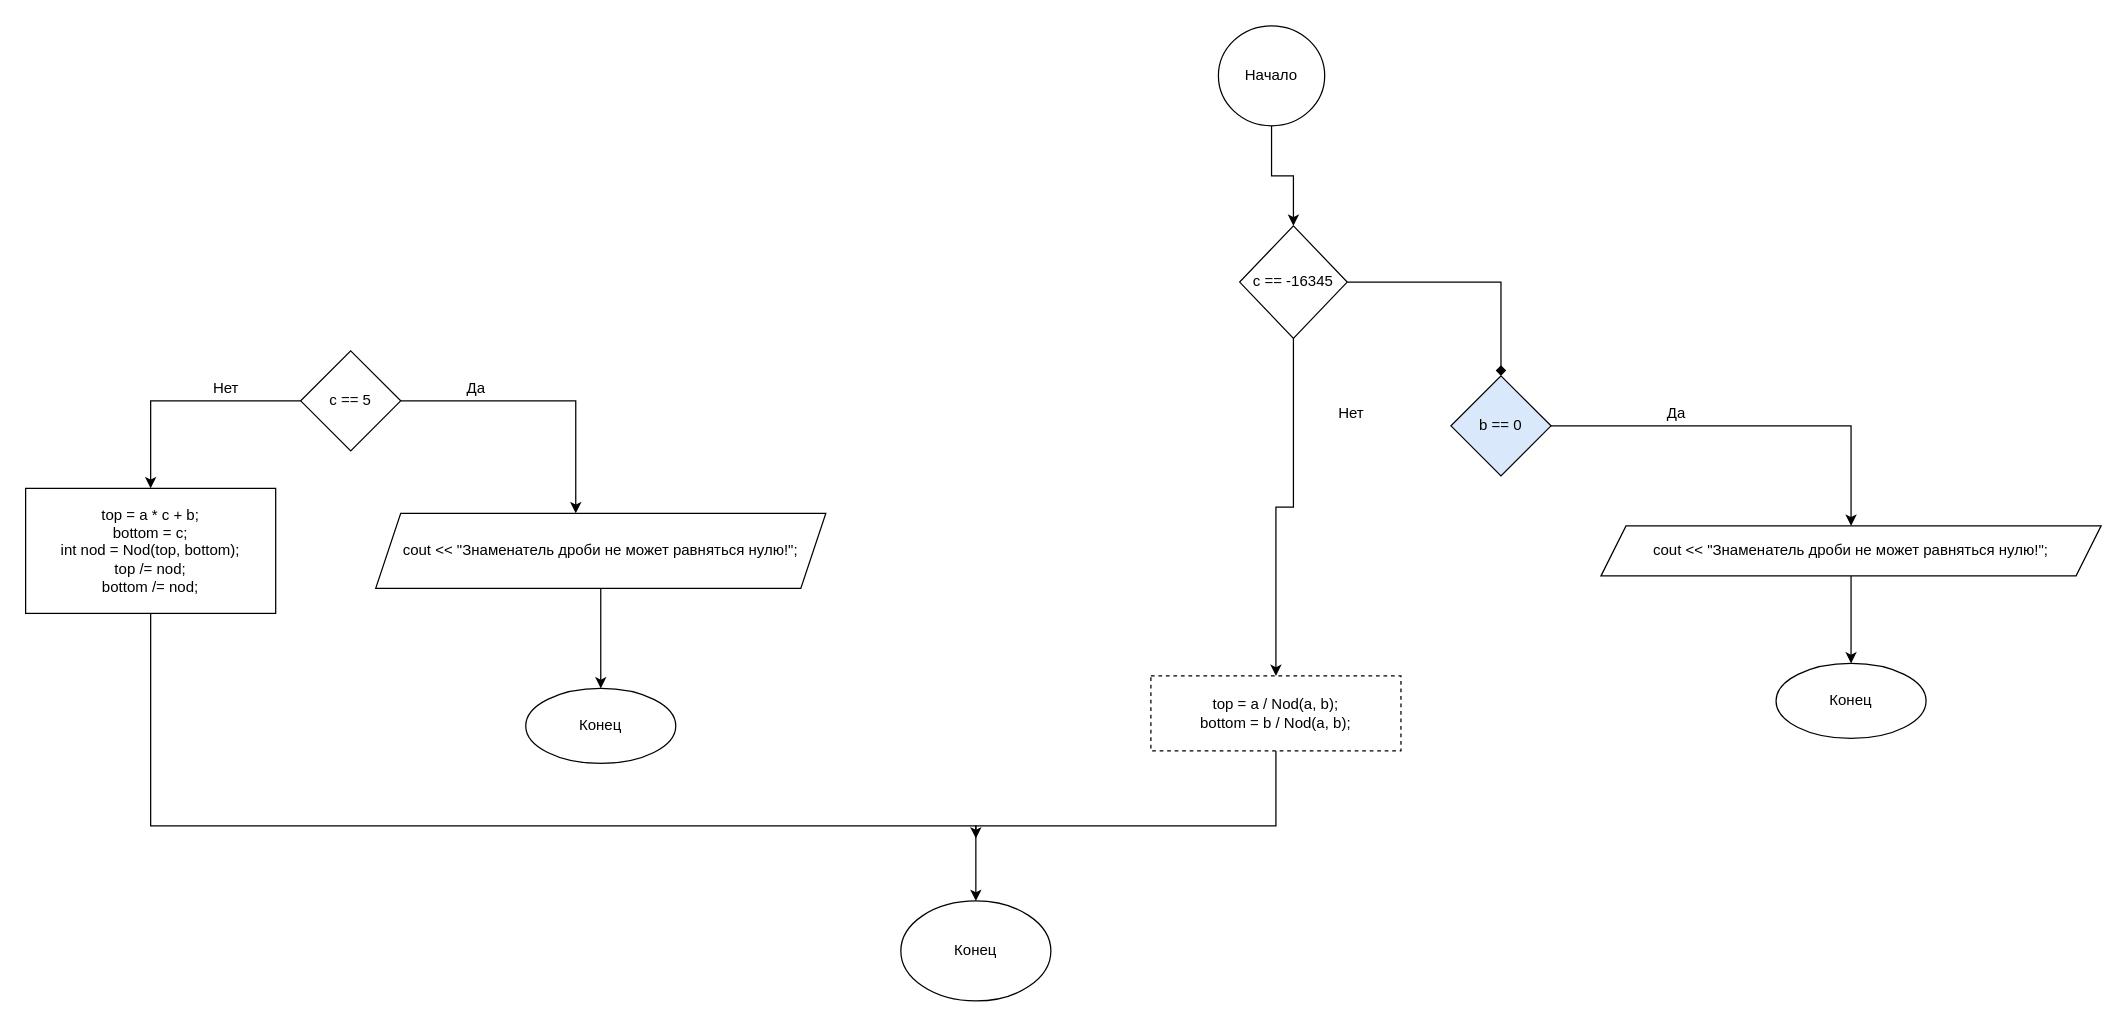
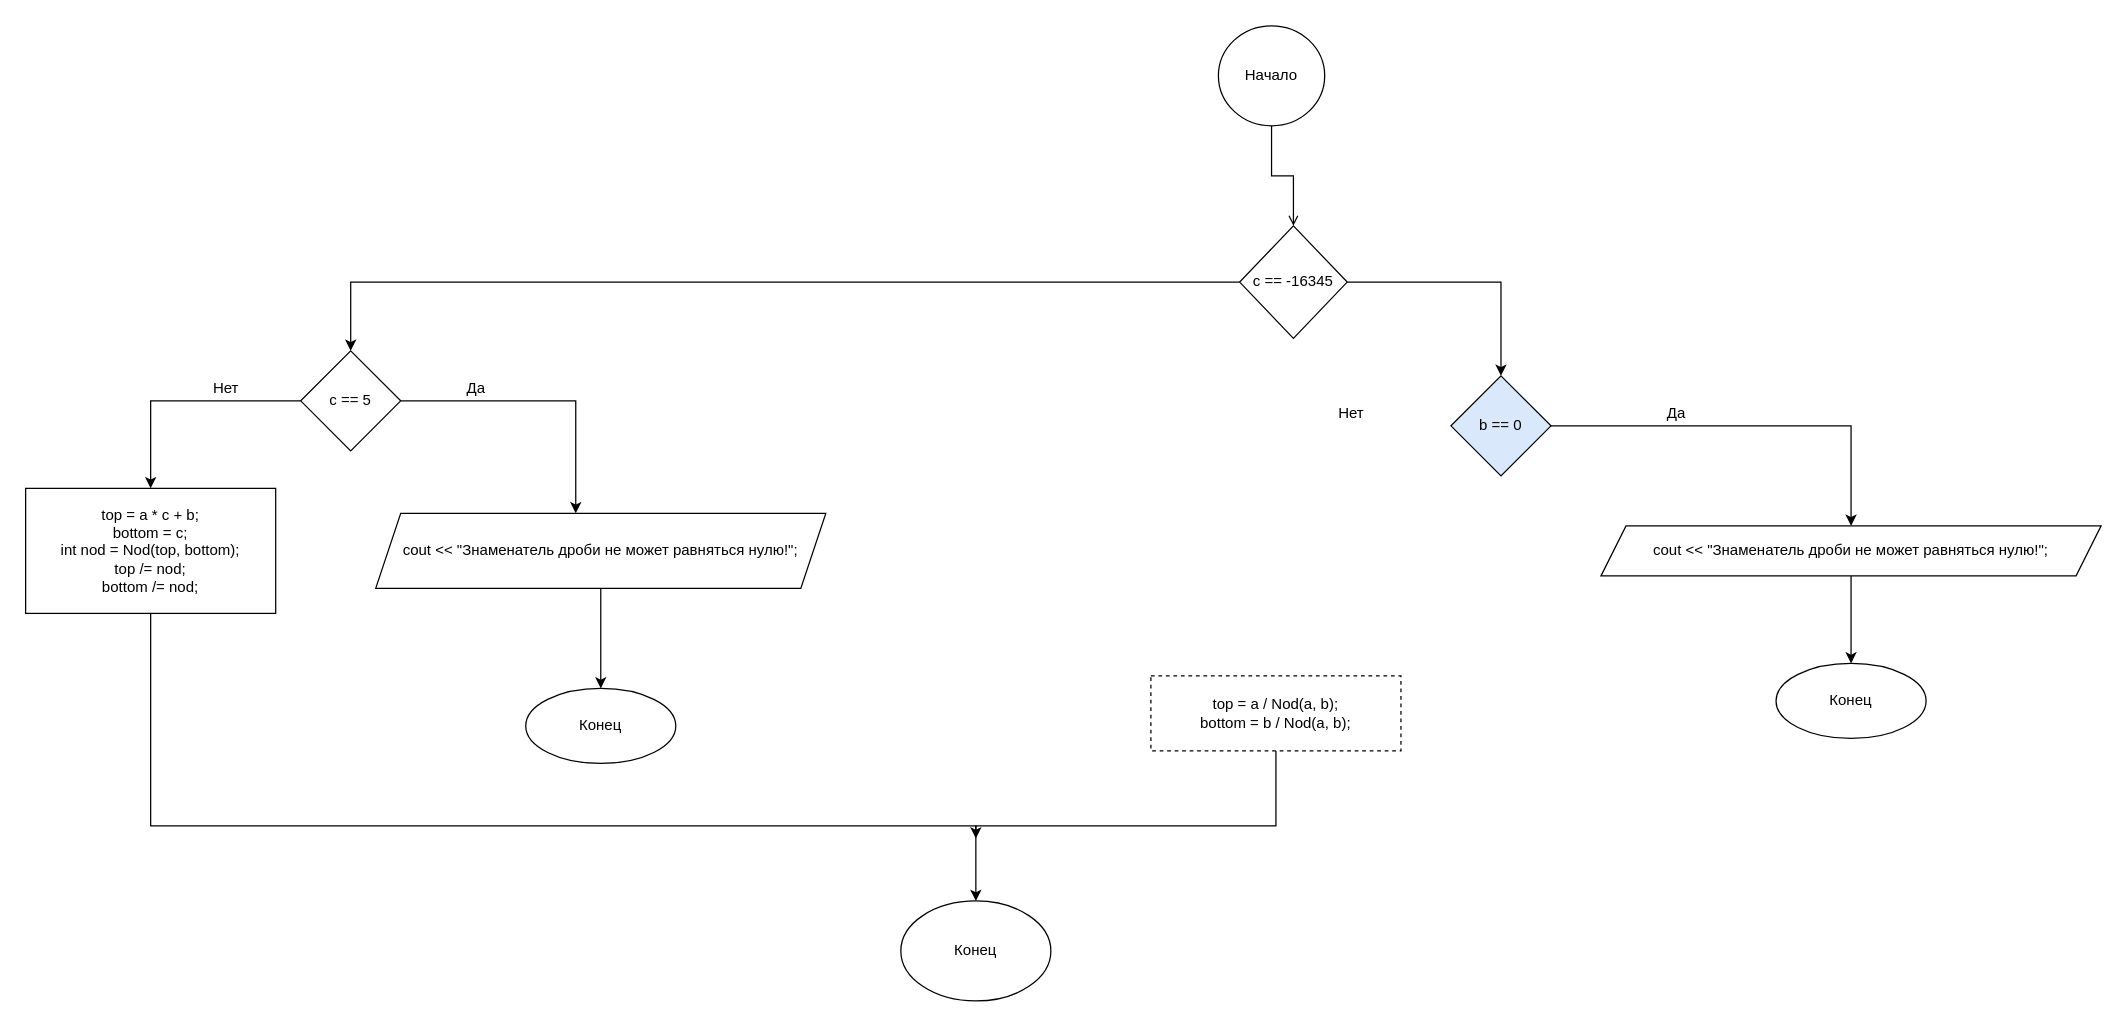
(1293, 216) -> (1293, 218)
(1501, 365) -> (1501, 366)
(1289, 507) -> (765, 282)
